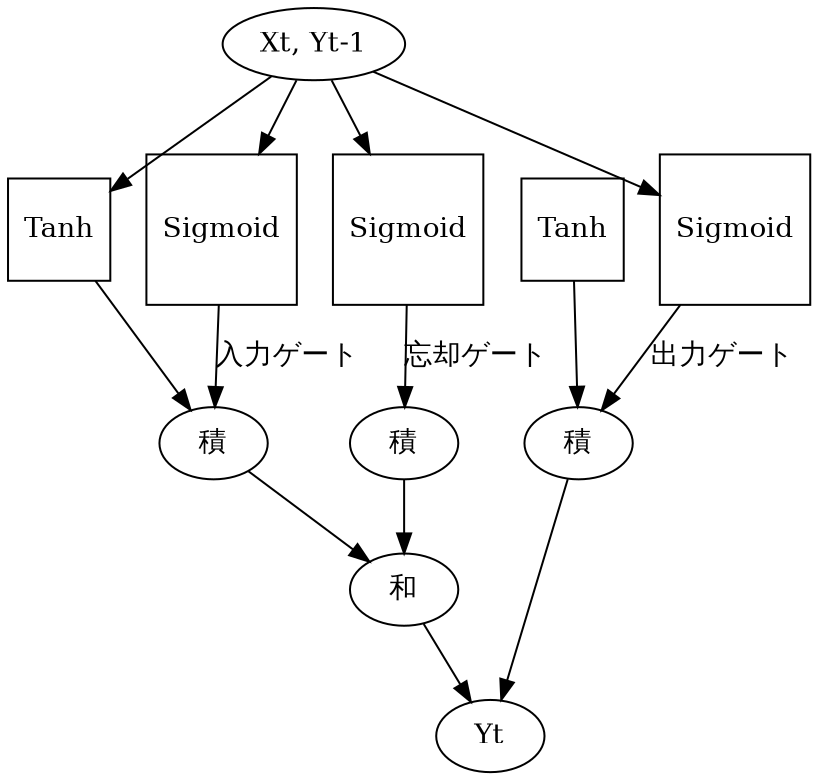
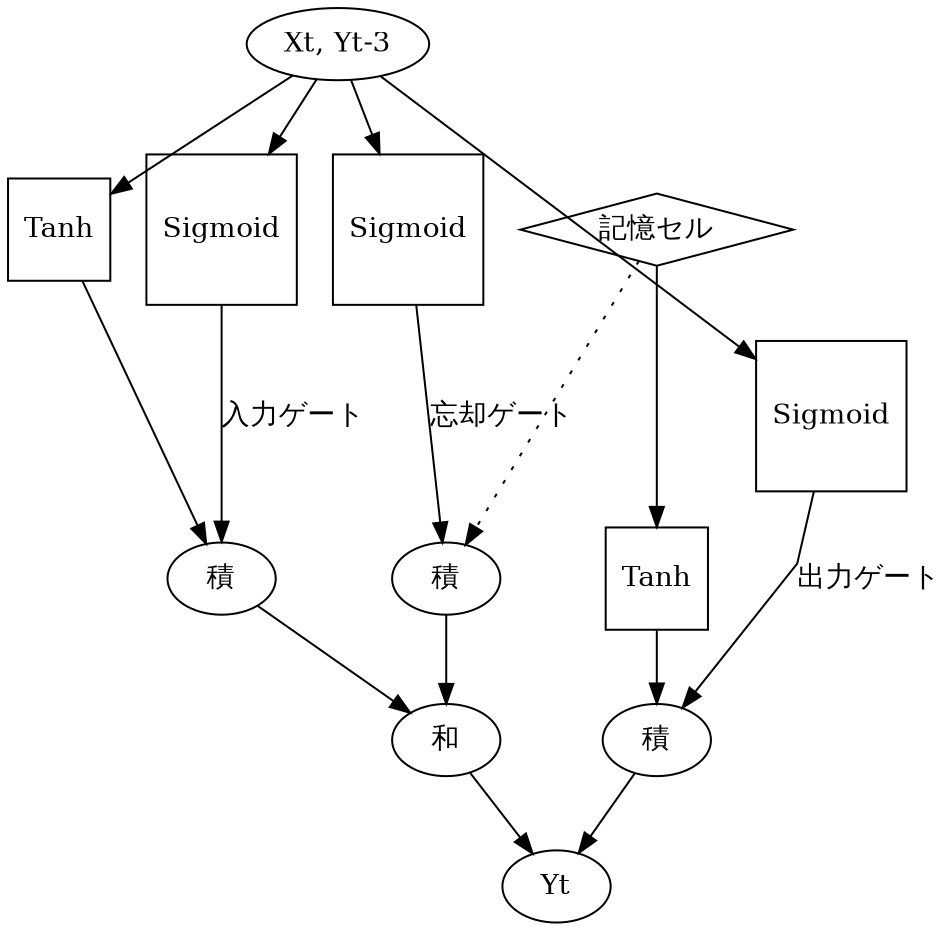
(314, 44) -> (338, 44)
none -> (657, 230)
